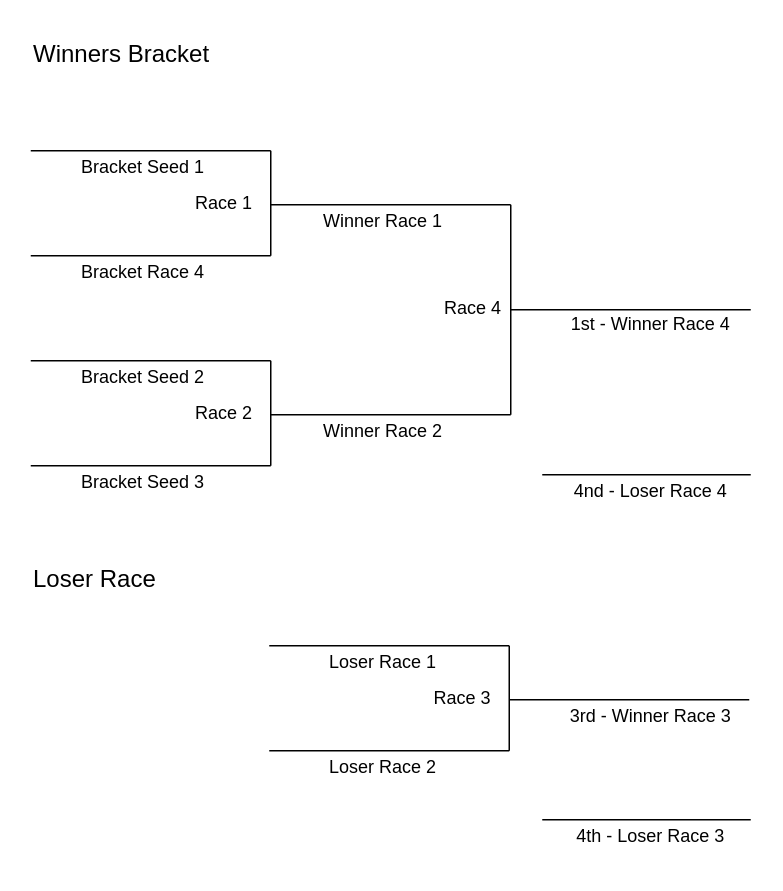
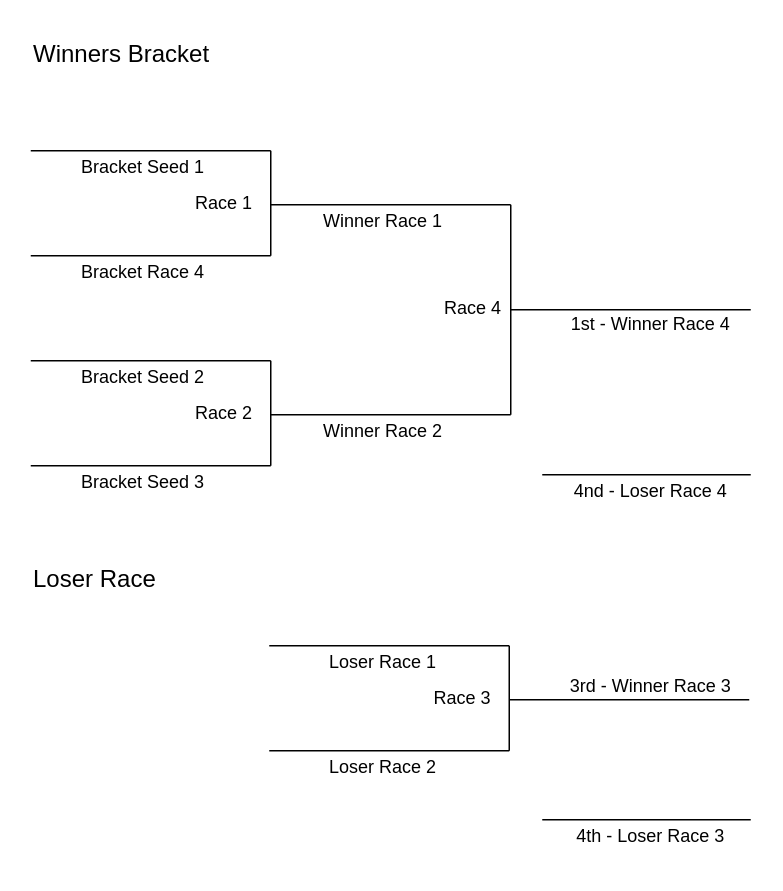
(651, 716) -> (651, 686)
